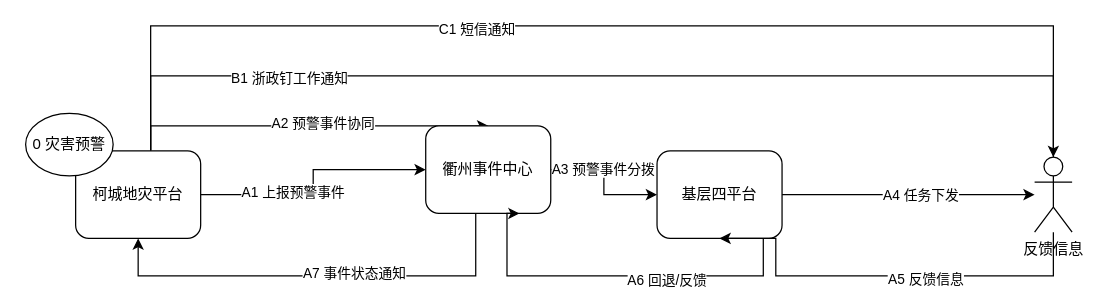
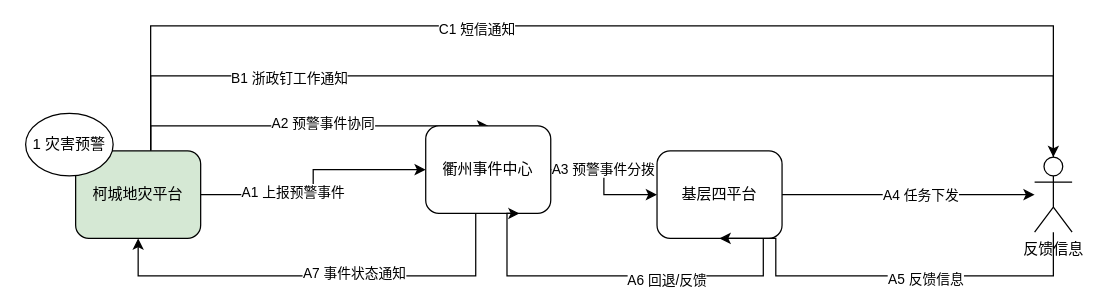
(69, 144) -> (69, 144)
(138, 194) -> (138, 194)
